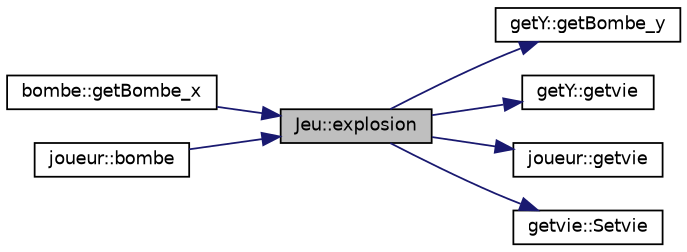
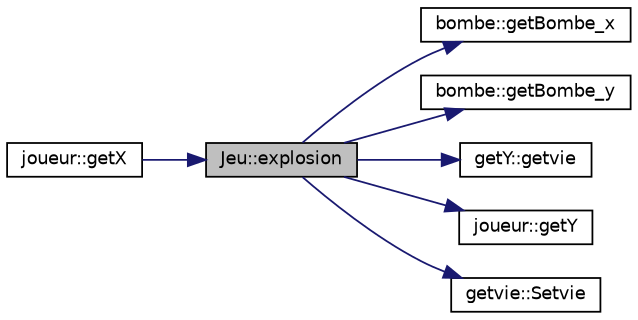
(588, 25) -> (526, 92)
(240, 110) -> (370, 90)
(112, 160) -> (75, 160)
(588, 160) -> (526, 227)
